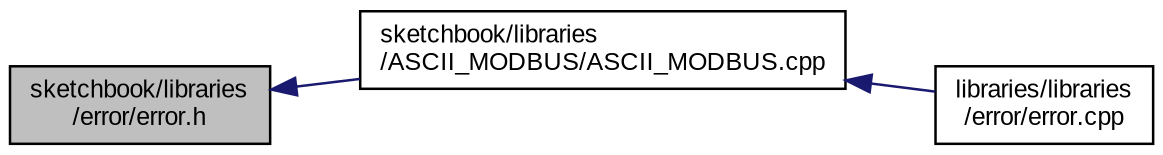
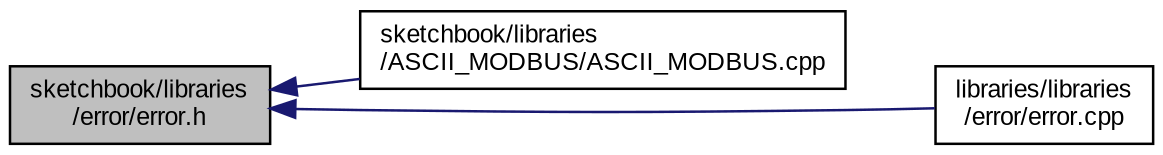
(903, 88) -> (615, 112)
